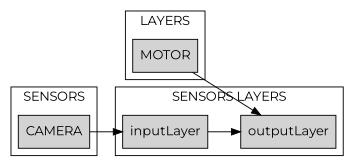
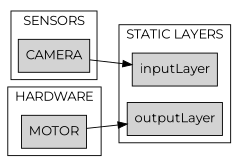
(165, 22) -> (54, 97)
(229, 97) -> (175, 35)
(220, 132) -> none
